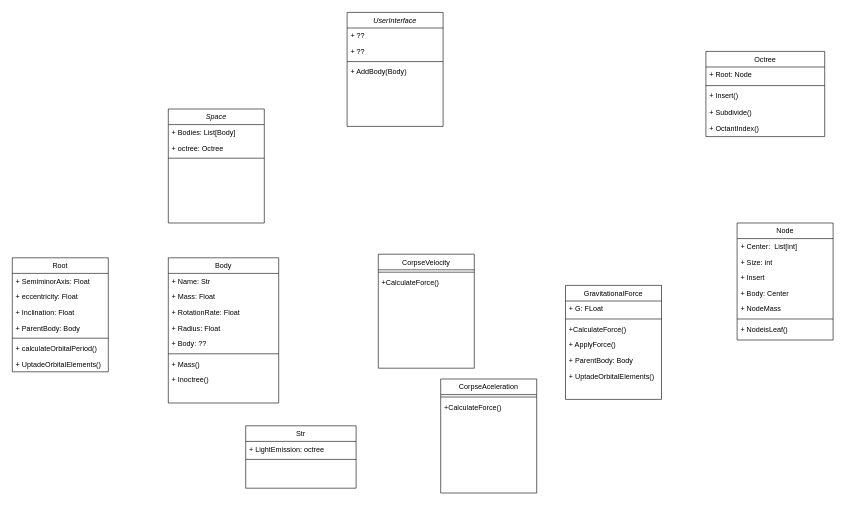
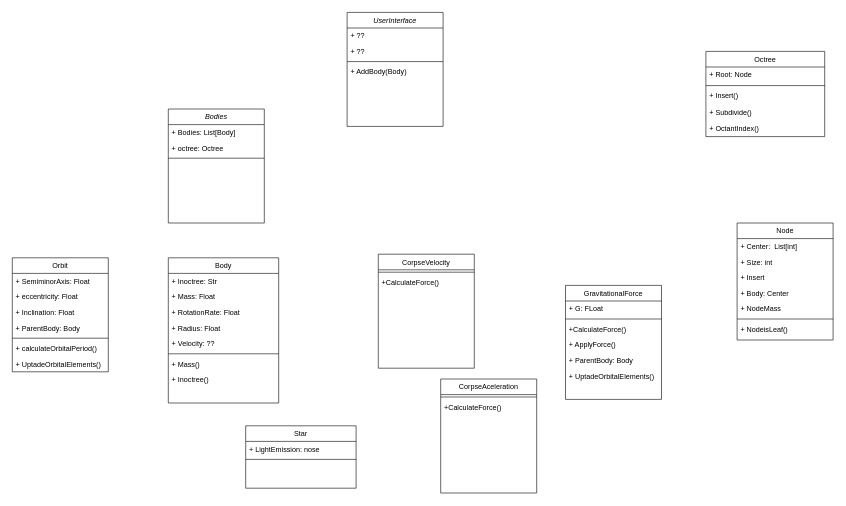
(216, 117) -> (216, 117)
(60, 266) -> (60, 266)
(191, 281) -> (199, 281)
(189, 344) -> (195, 344)
(301, 434) -> (301, 434)
(290, 449) -> (286, 449)
